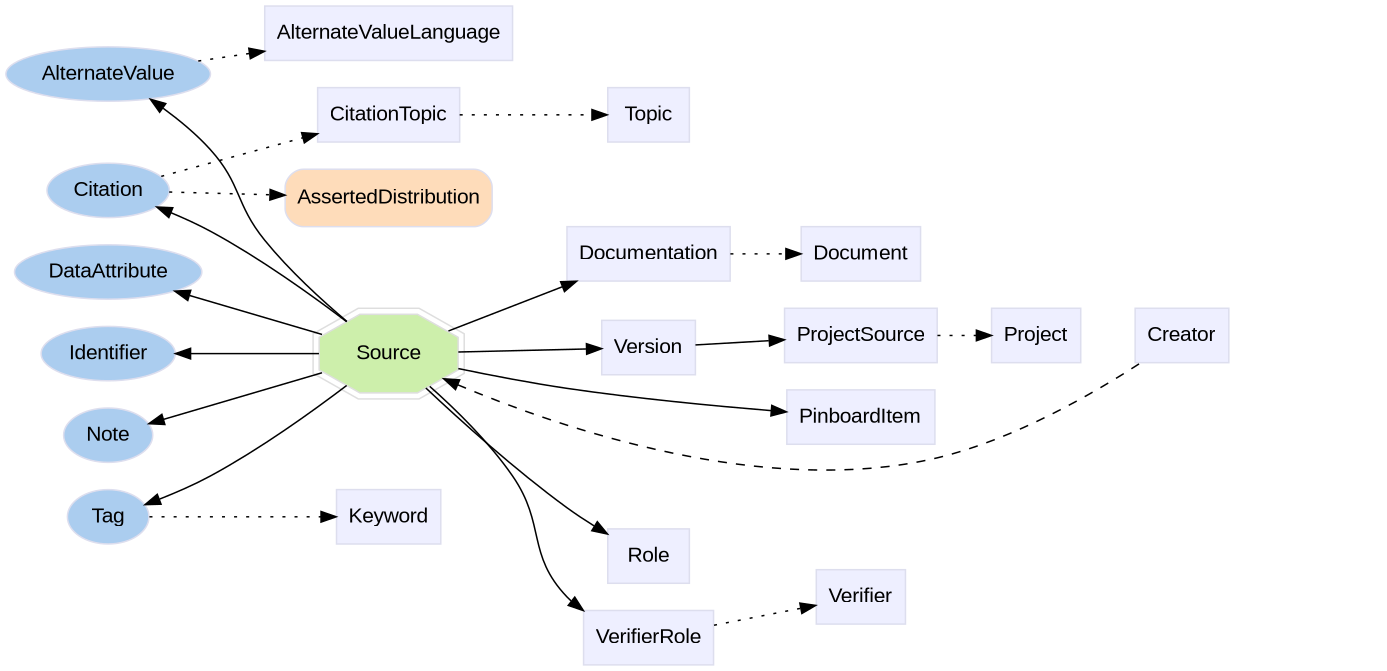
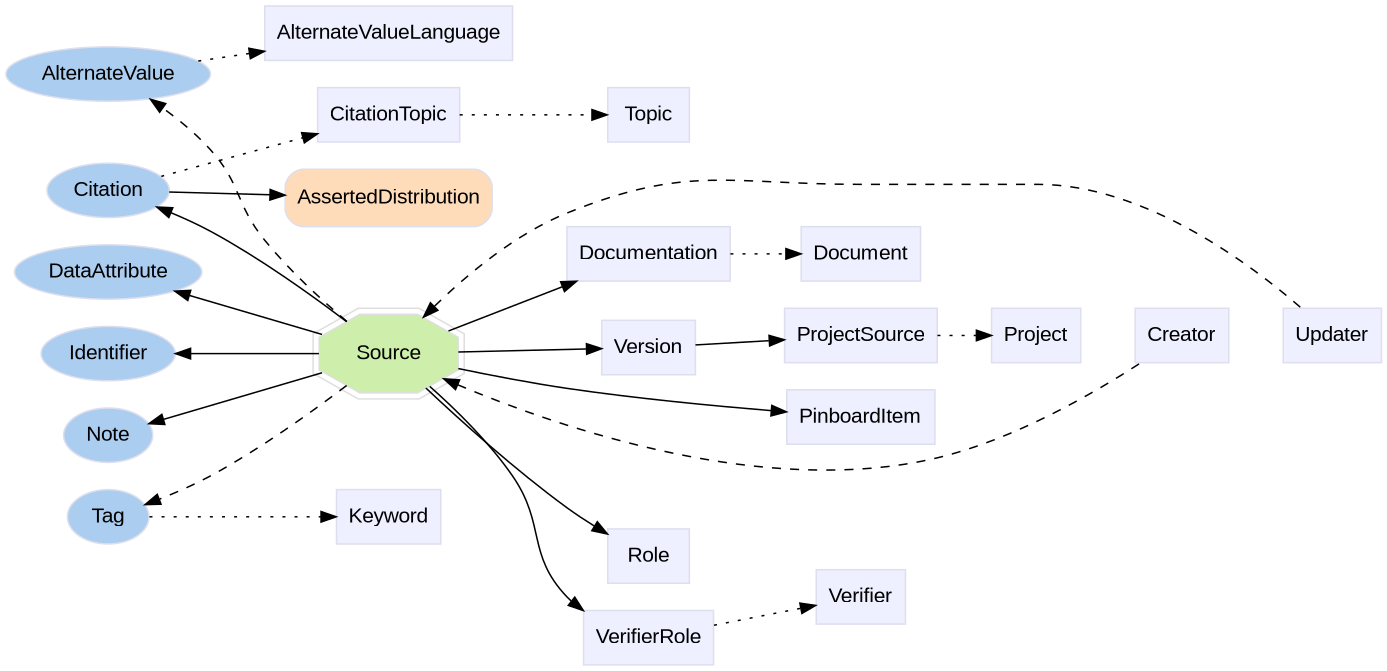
(220, 193) -> (220, 193)
(250, 218) -> (250, 218)
none -> (1332, 335)
(257, 448) -> (257, 448)
